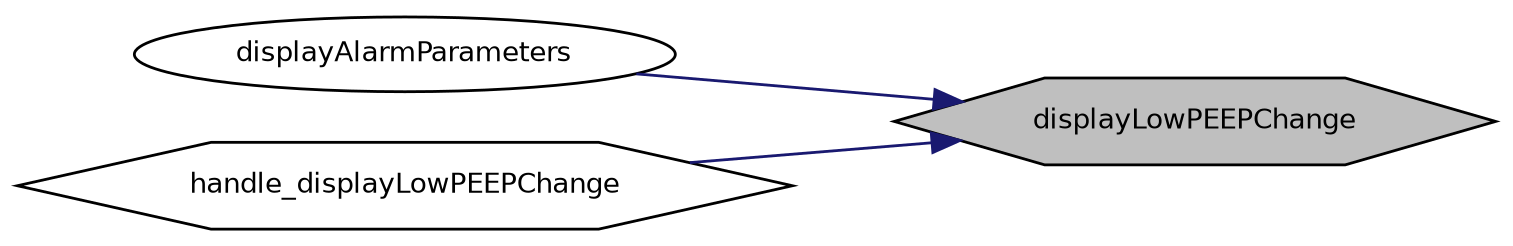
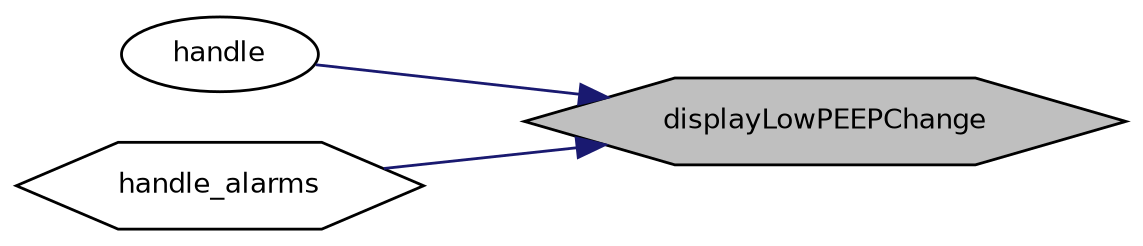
(405, 54) -> (220, 54)
(405, 186) -> (220, 186)
